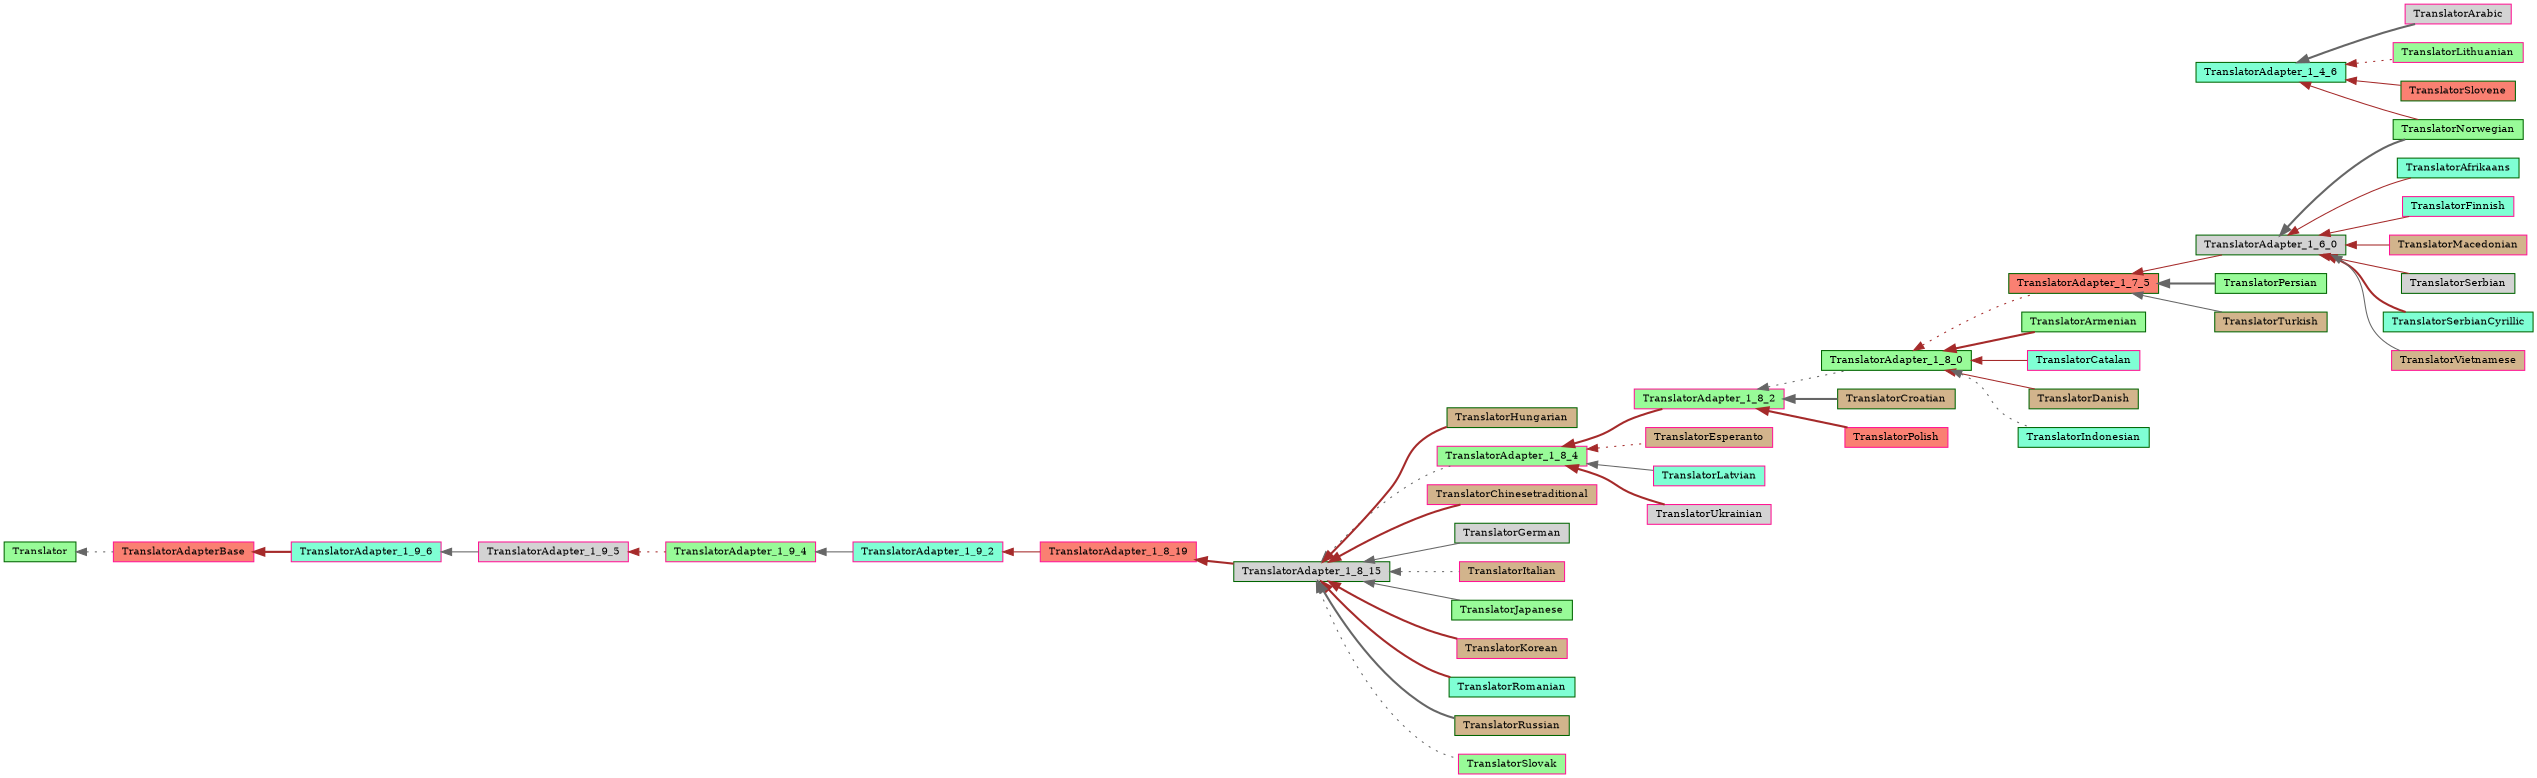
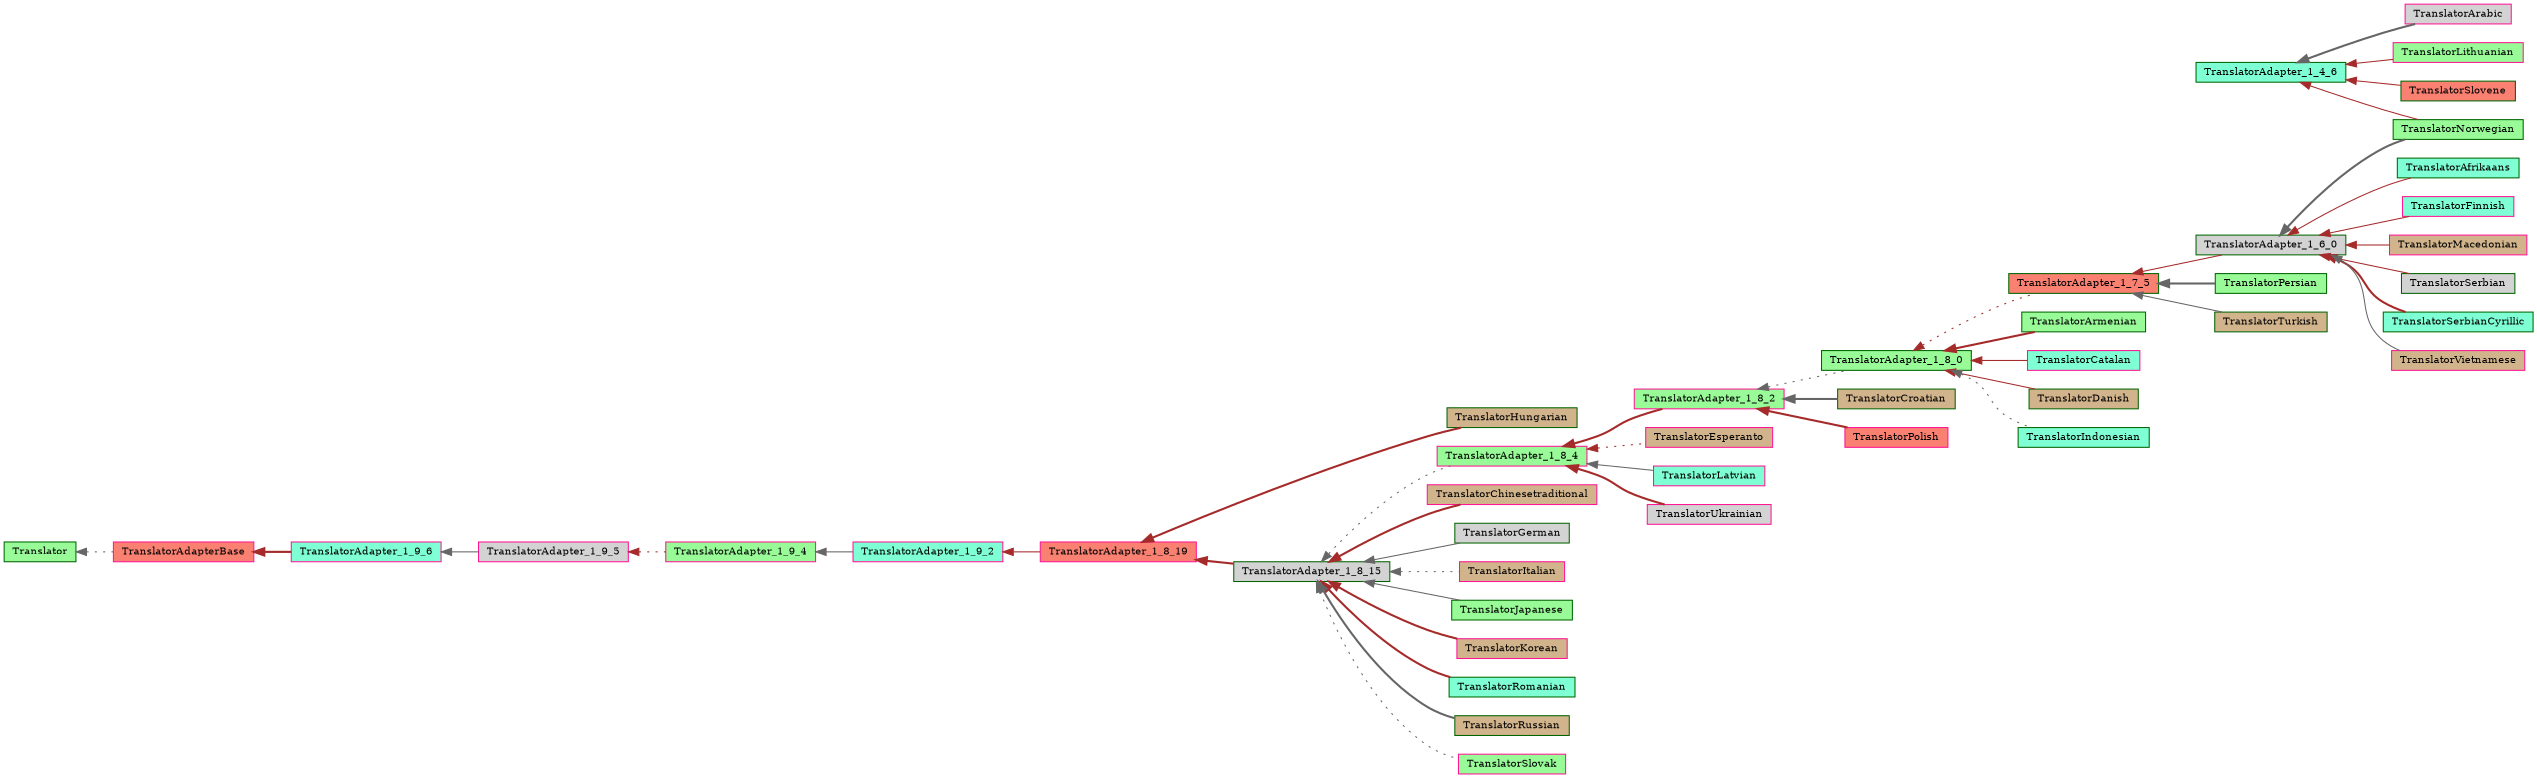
(2375, 61) -> (2375, 61)
(1390, 489) -> (1305, 478)
